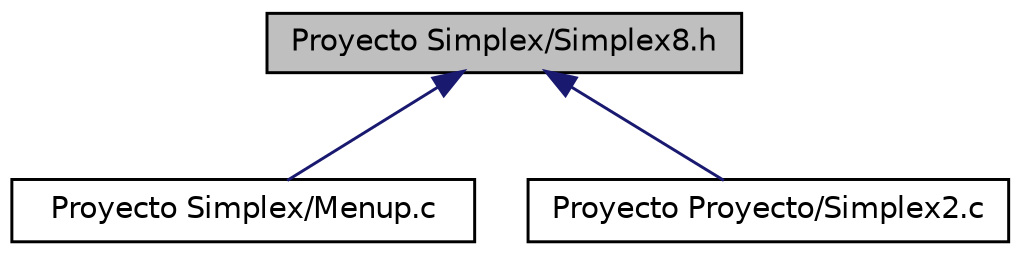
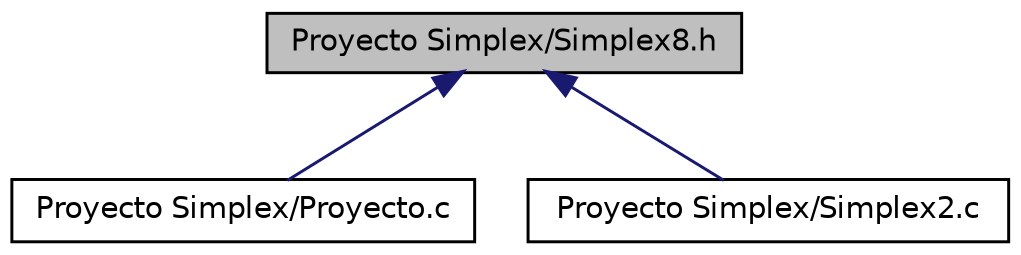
(243, 211) -> (243, 211)
(768, 211) -> (768, 211)
